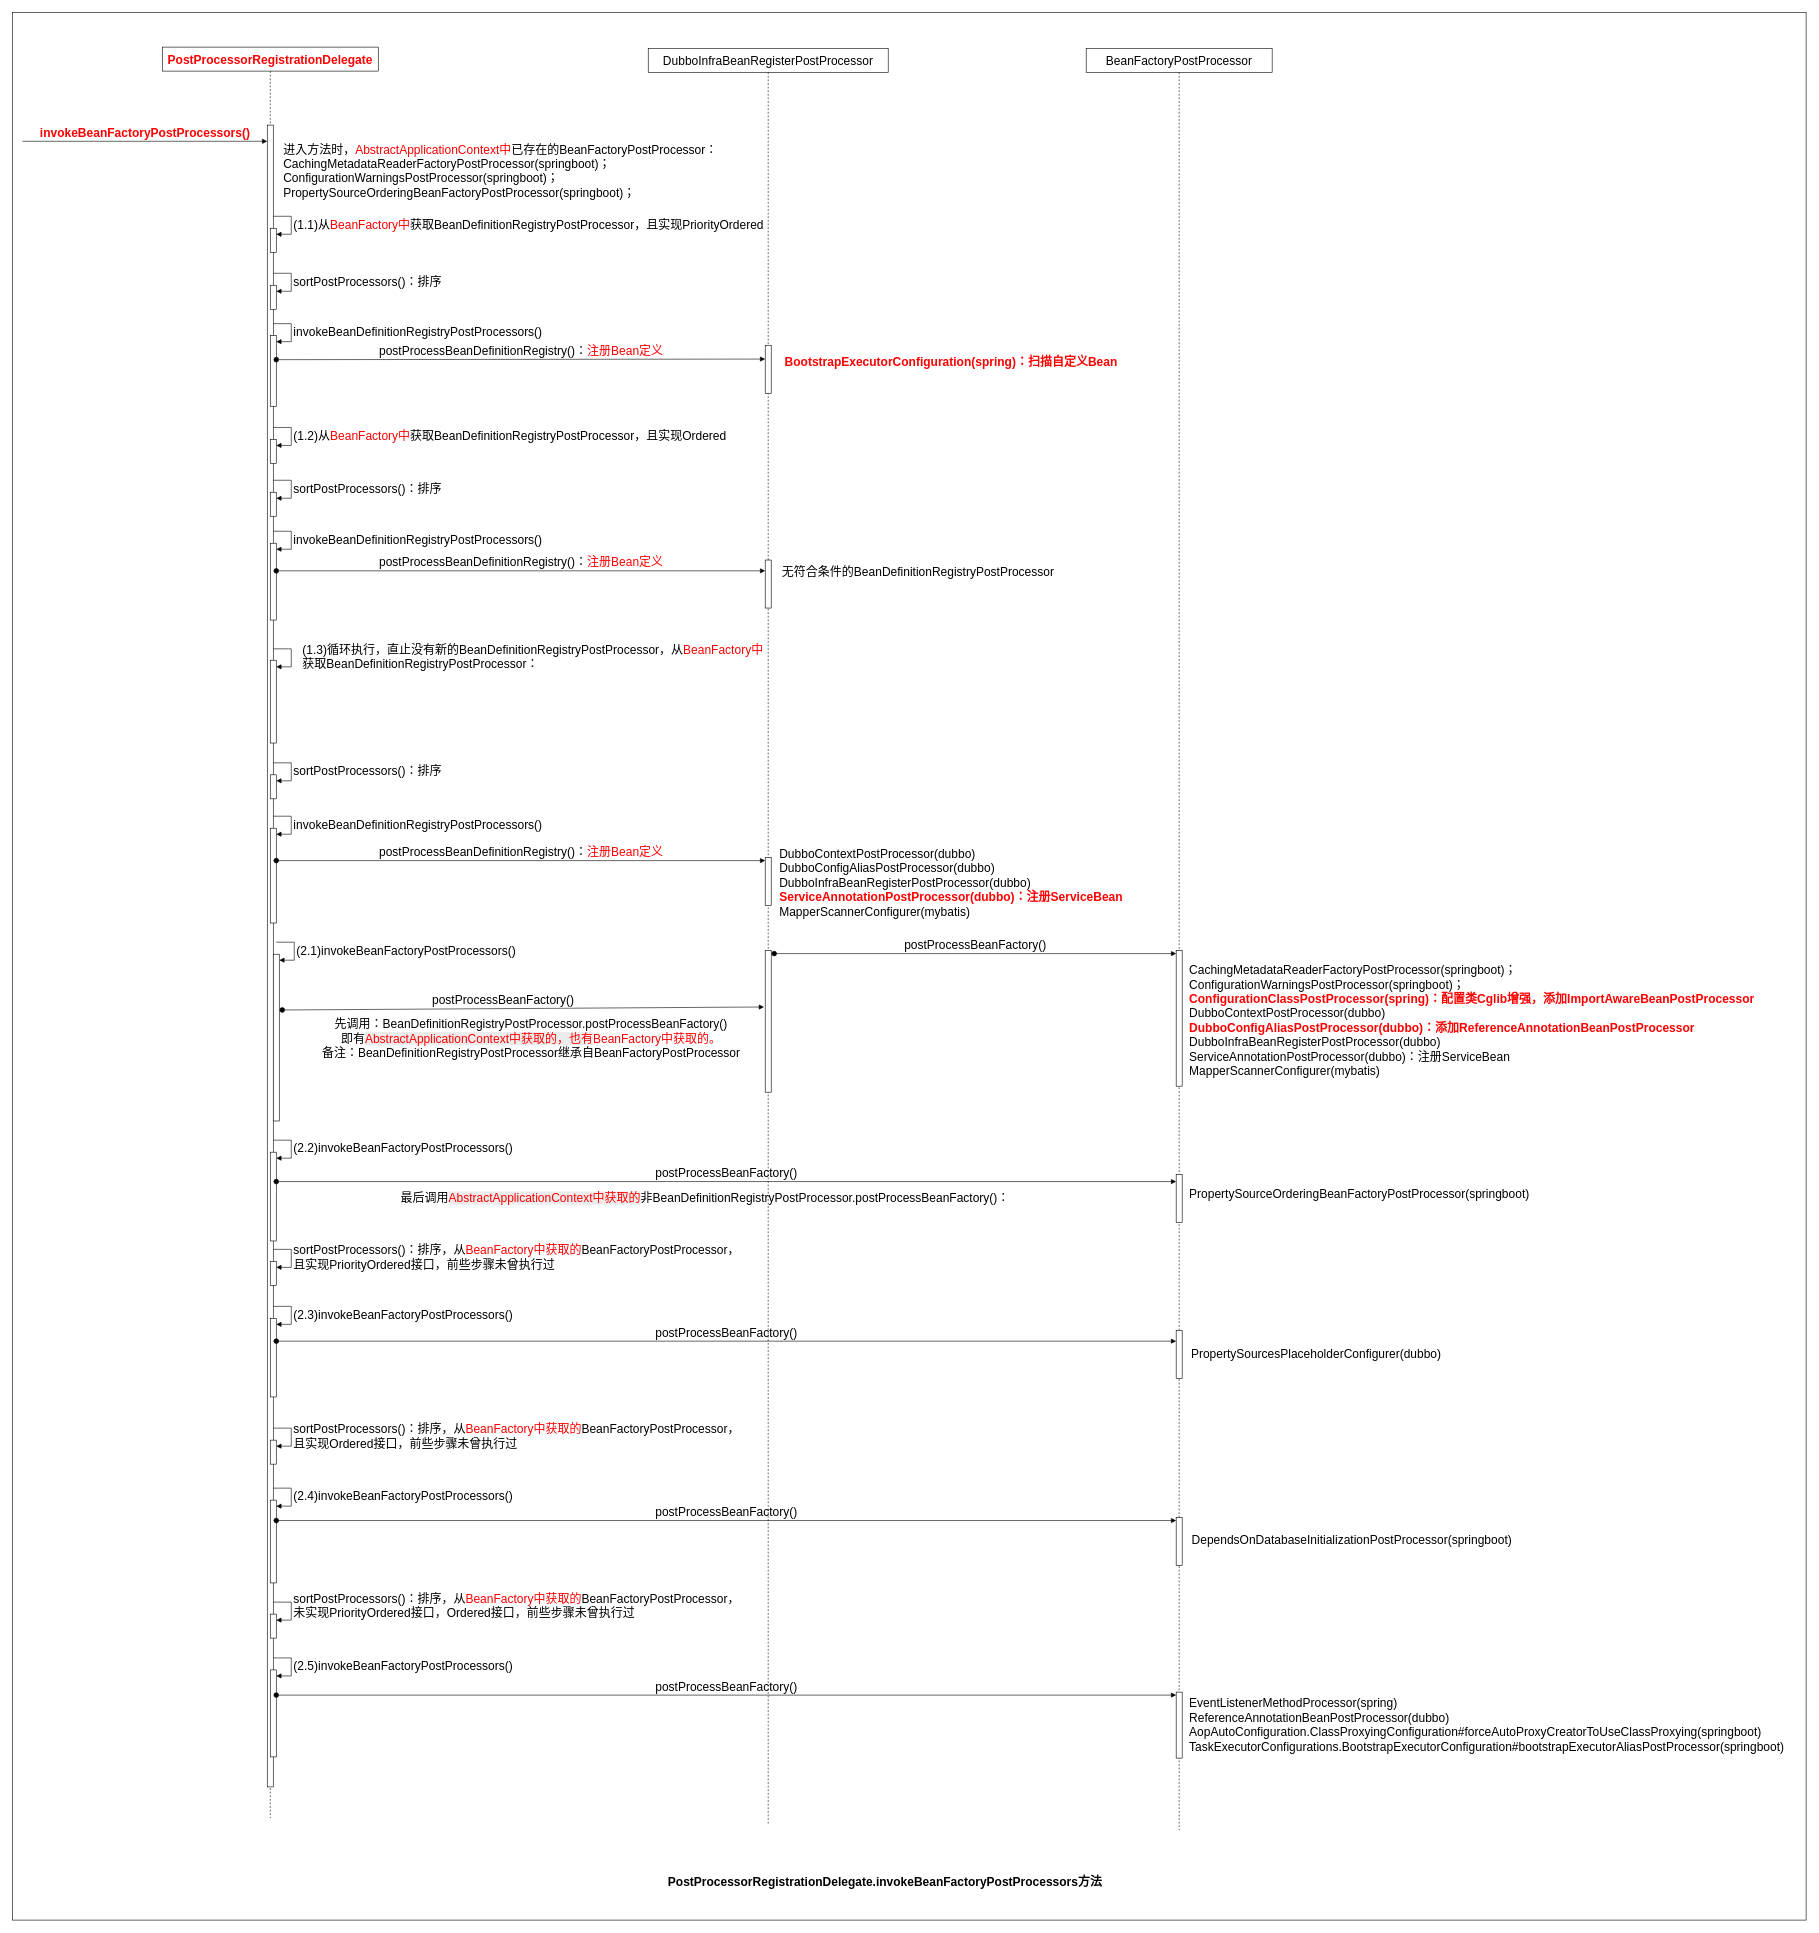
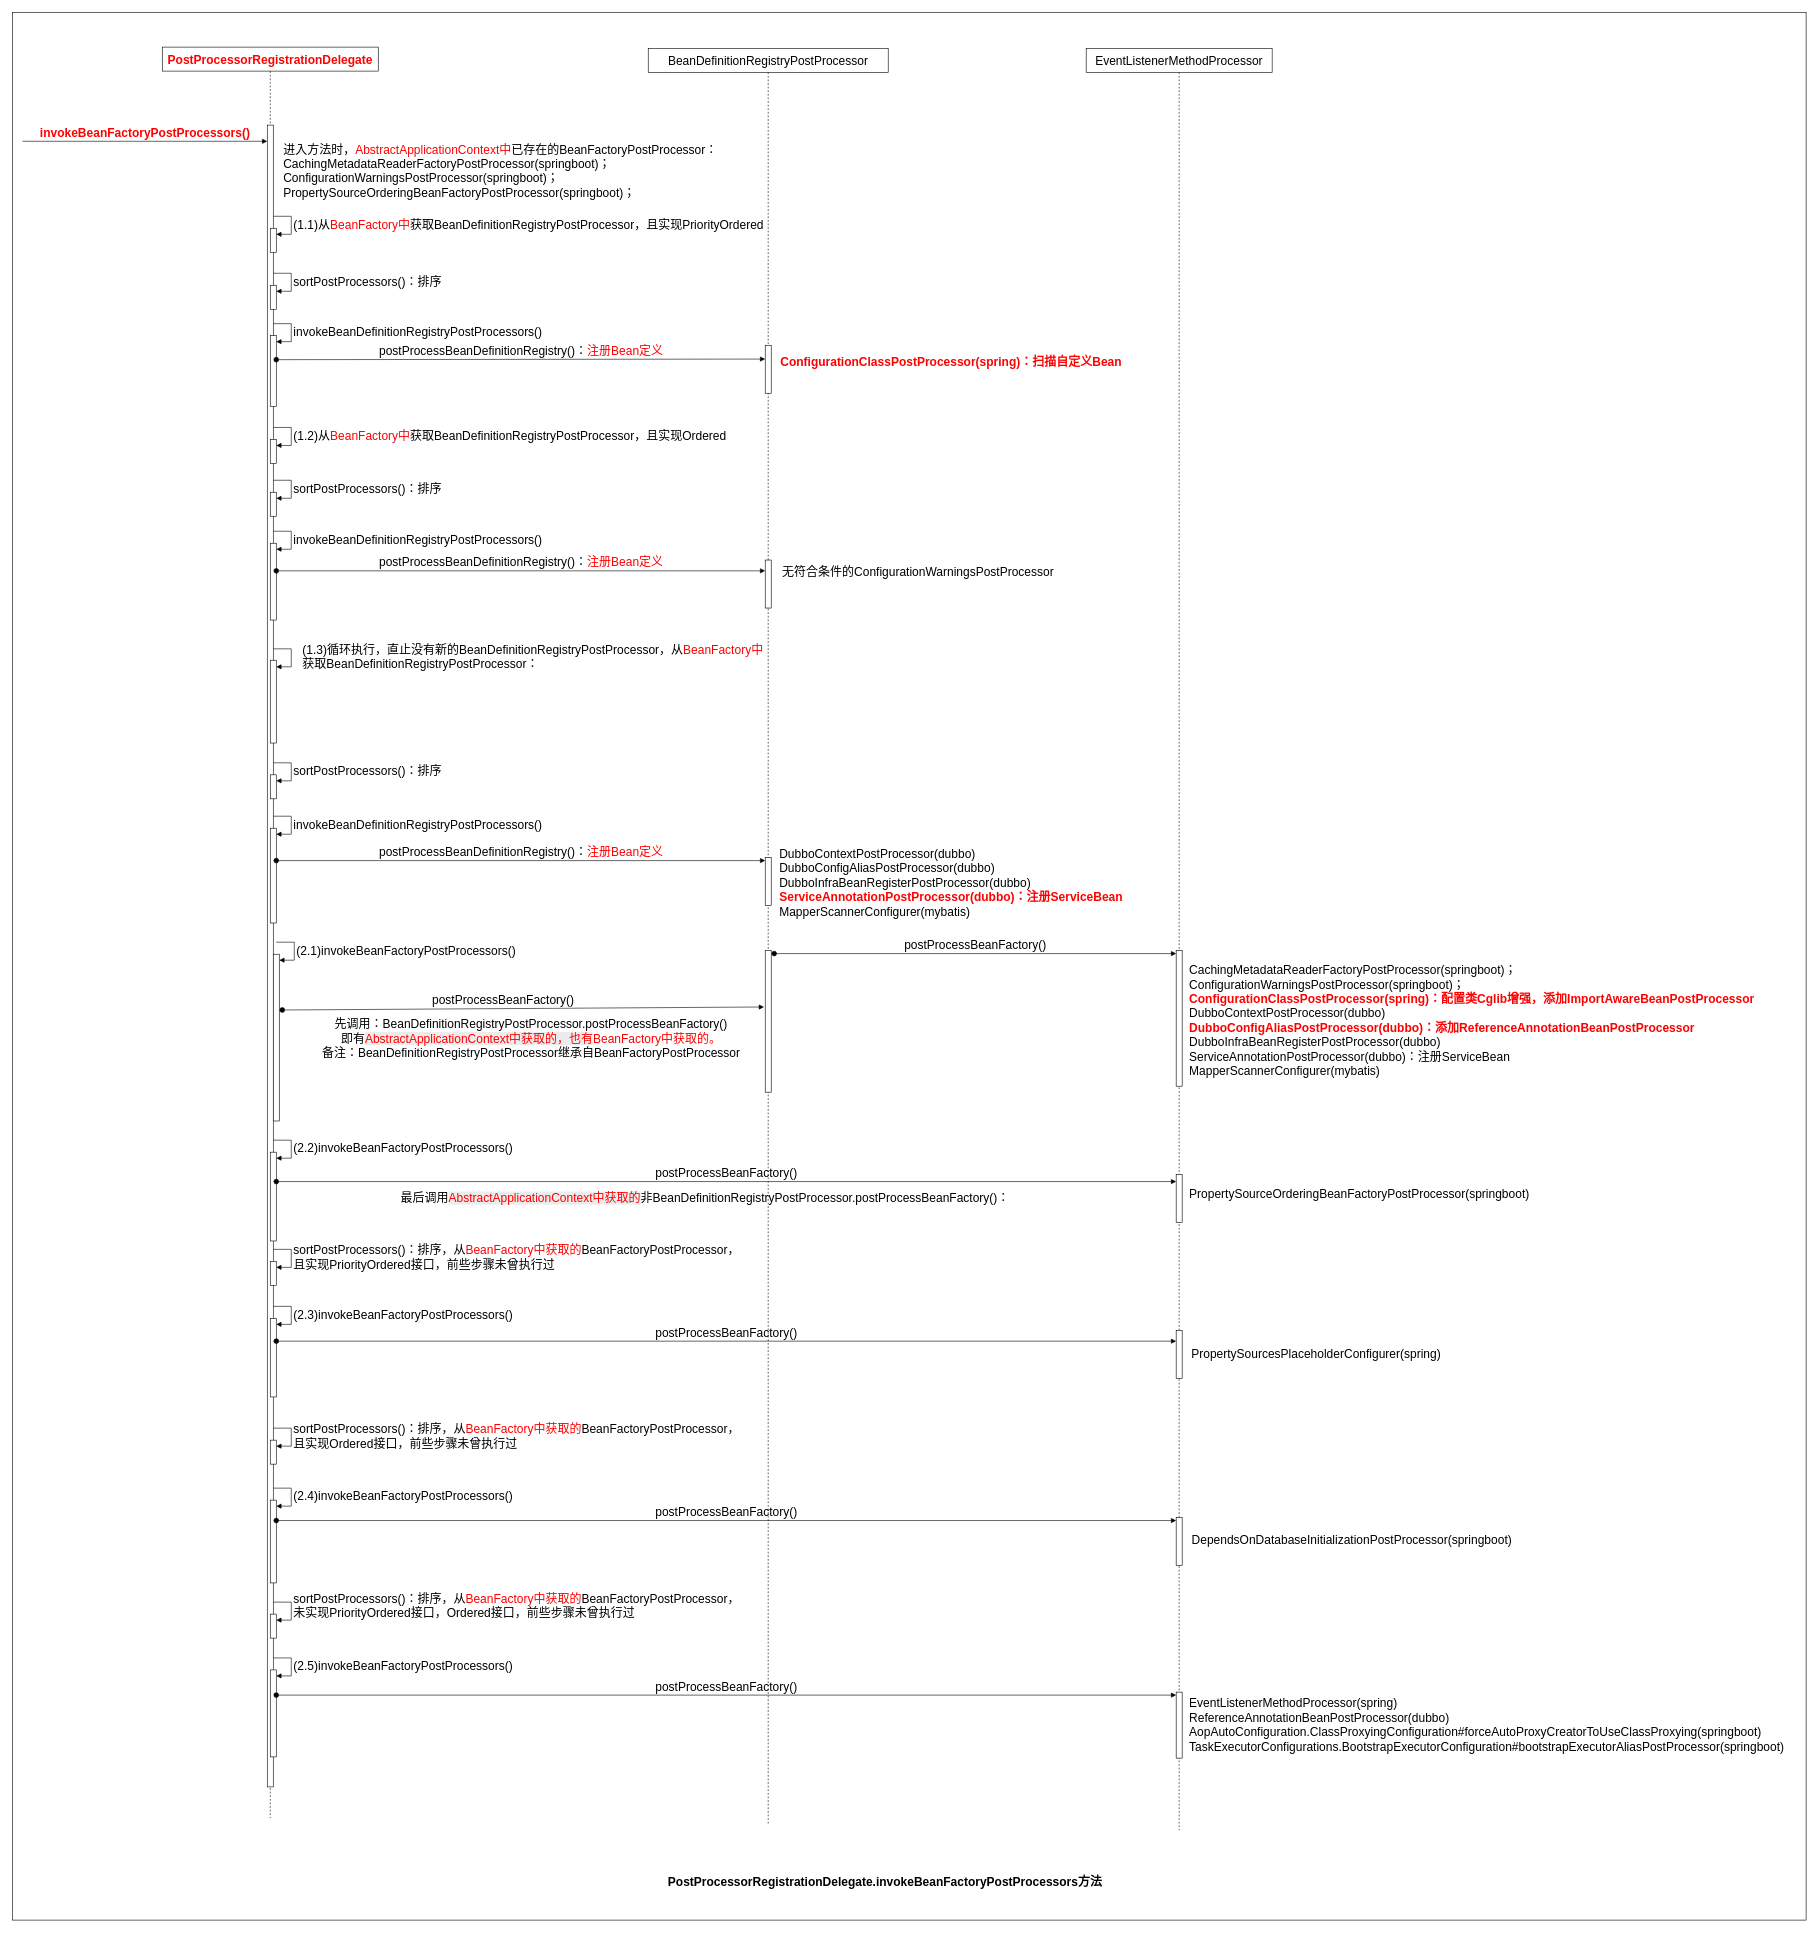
(768, 60) -> (768, 60)
(1179, 60) -> (1179, 60)
(951, 362) -> (951, 362)
(918, 572) -> (918, 572)
(1316, 1353) -> (1316, 1353)
